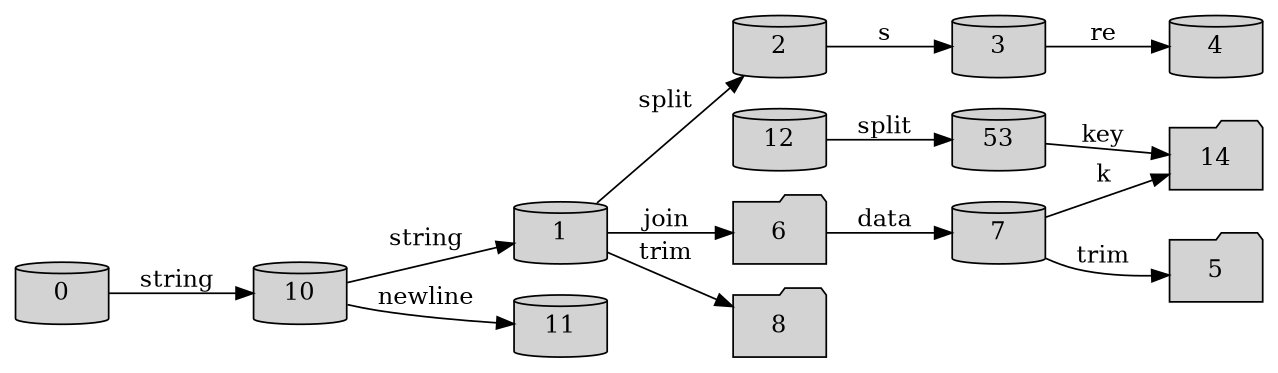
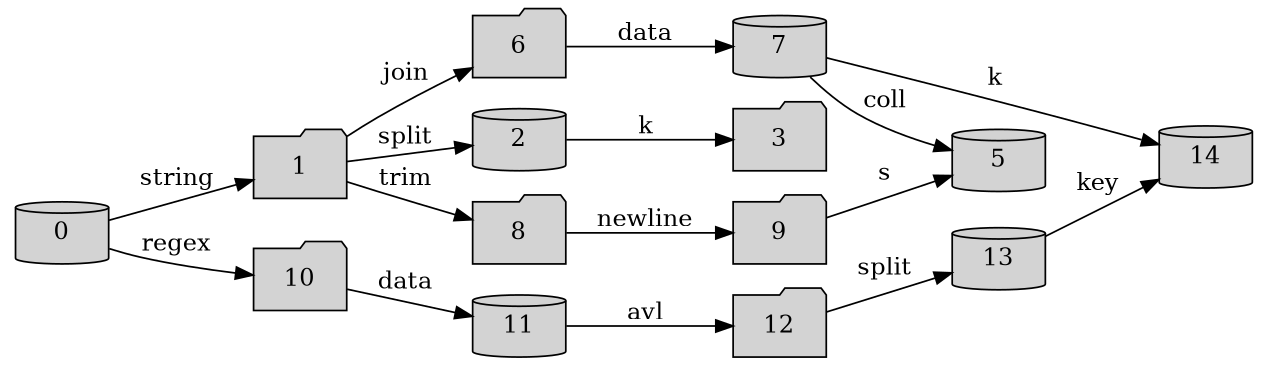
(889, 34) -> (649, 127)
(999, 47) -> (780, 140)
(1216, 47) -> none
(780, 140) -> (780, 326)
(999, 140) -> (999, 259)
(1216, 159) -> (1206, 157)
(561, 233) -> (300, 167)
none -> (780, 233)
(1107, 256) -> (889, 101)
(422, 265) -> (173, 202)
(1216, 271) -> (999, 160)
(181, 280) -> (181, 244)
(300, 293) -> (300, 279)
(430, 298) -> (410, 282)
none -> (641, 326)
